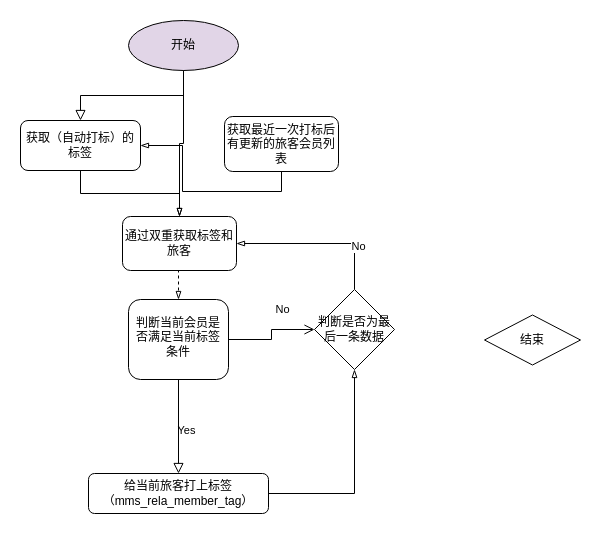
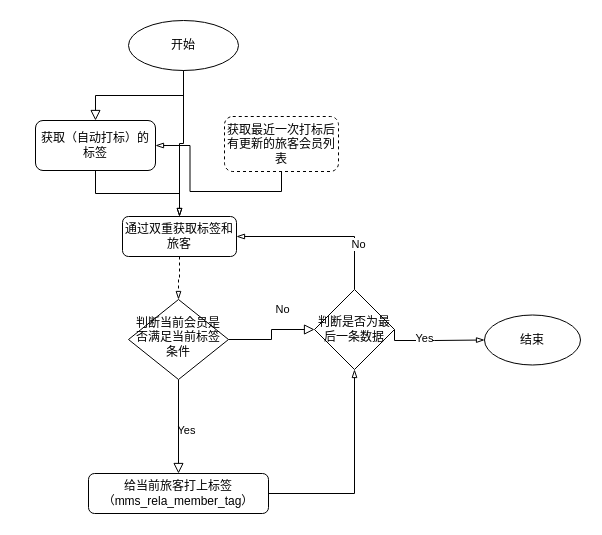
(184, 46) -> (184, 46)
(282, 144) -> (282, 144)
(81, 146) -> (96, 146)
(180, 244) -> (180, 237)
(307, 330) -> (303, 330)
(179, 340) -> (179, 340)
(533, 340) -> (533, 340)
none -> (430, 341)
